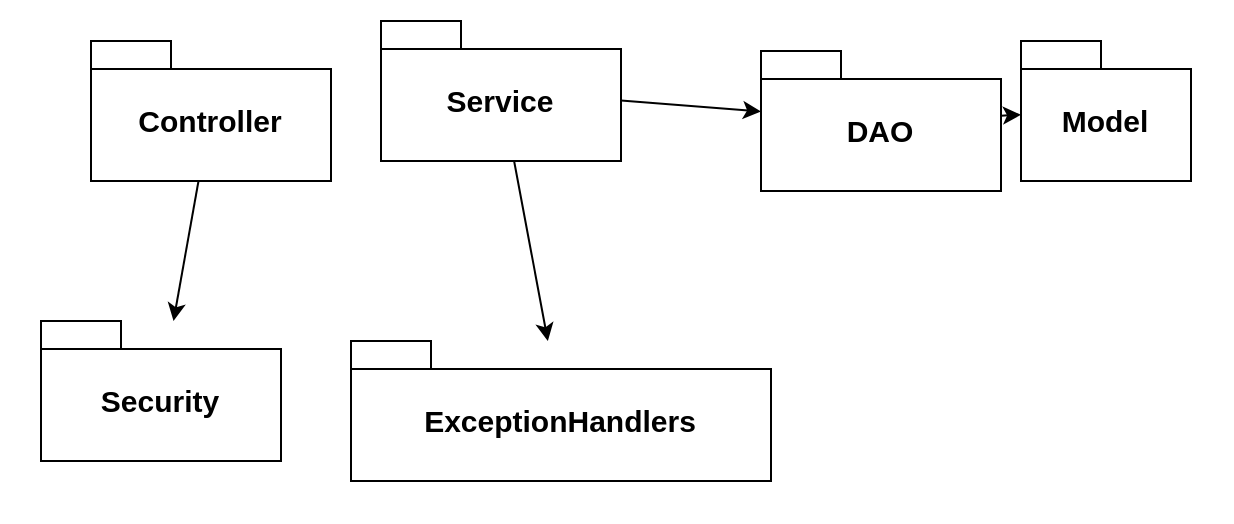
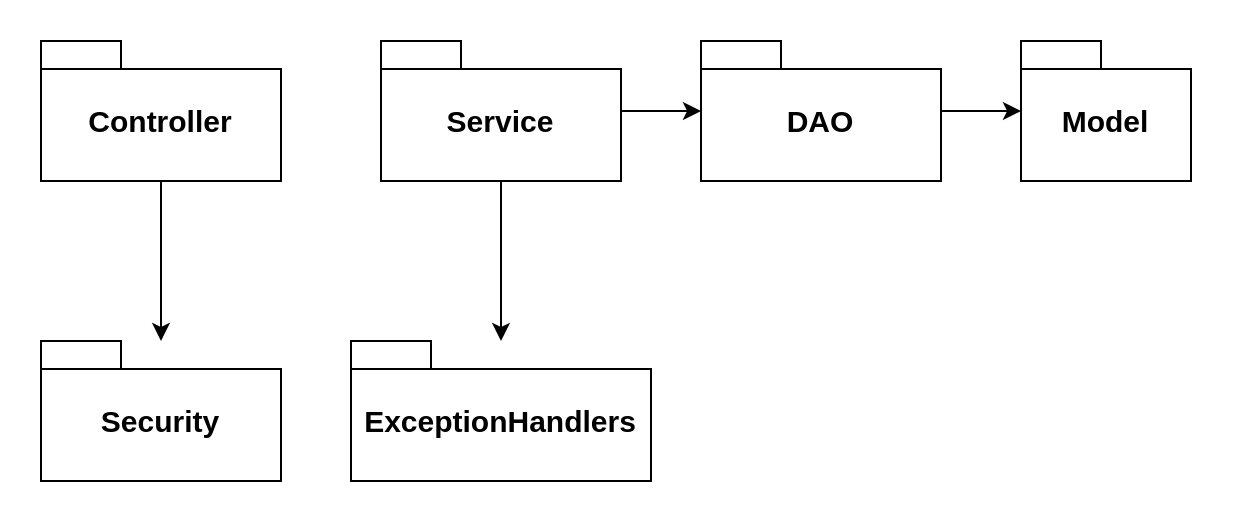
(501, 91) -> (501, 111)
(211, 111) -> (161, 111)
(881, 121) -> (821, 111)
(161, 391) -> (161, 411)
(561, 411) -> (501, 411)
